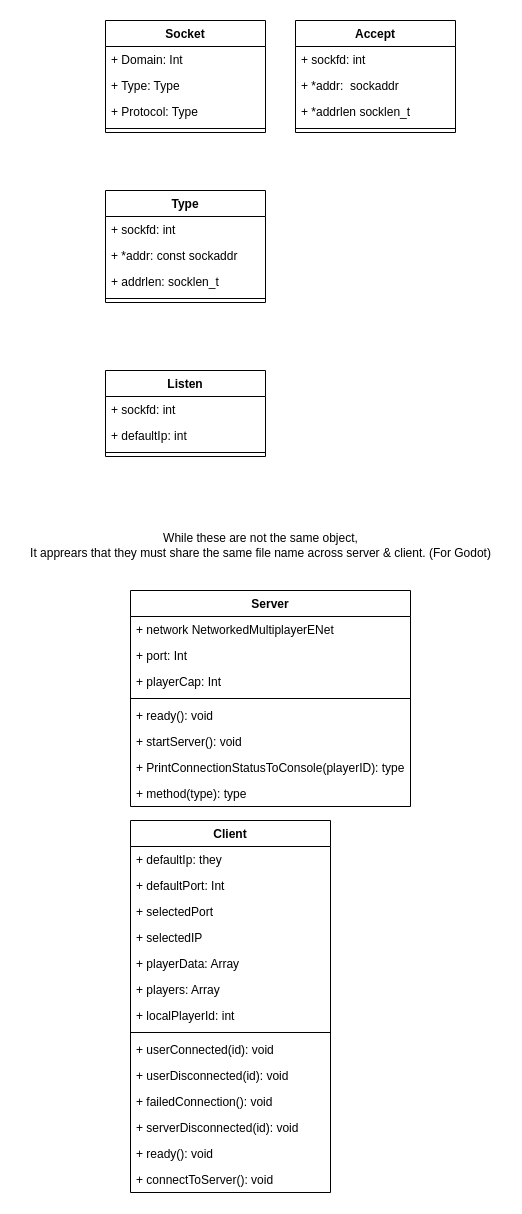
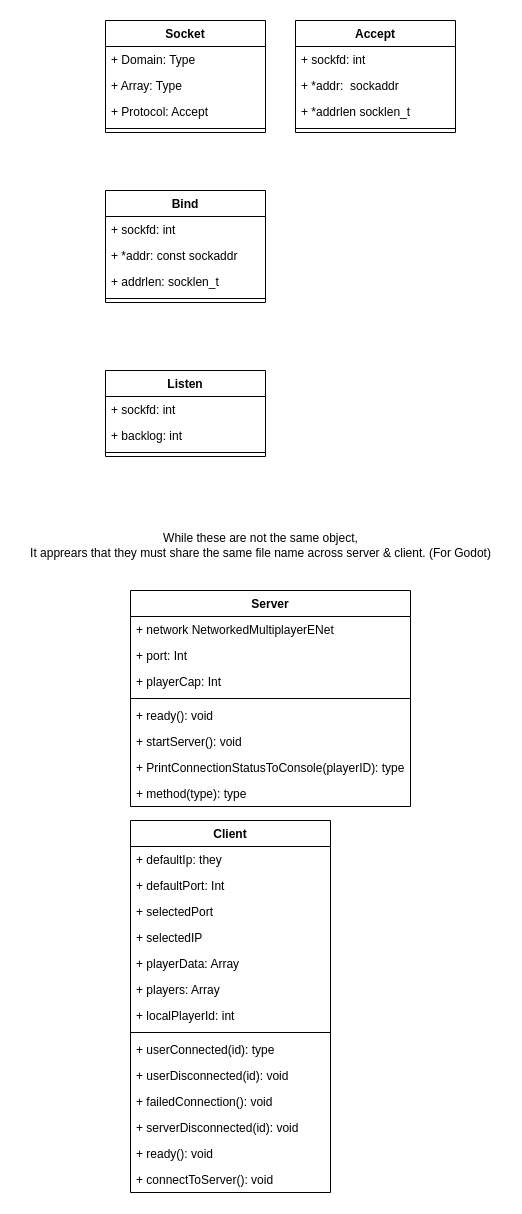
(148, 60) -> (152, 60)
(147, 86) -> (150, 86)
(159, 112) -> (165, 112)
(185, 204) -> (185, 204)
(157, 436) -> (150, 436)
(212, 1050) -> (214, 1050)
